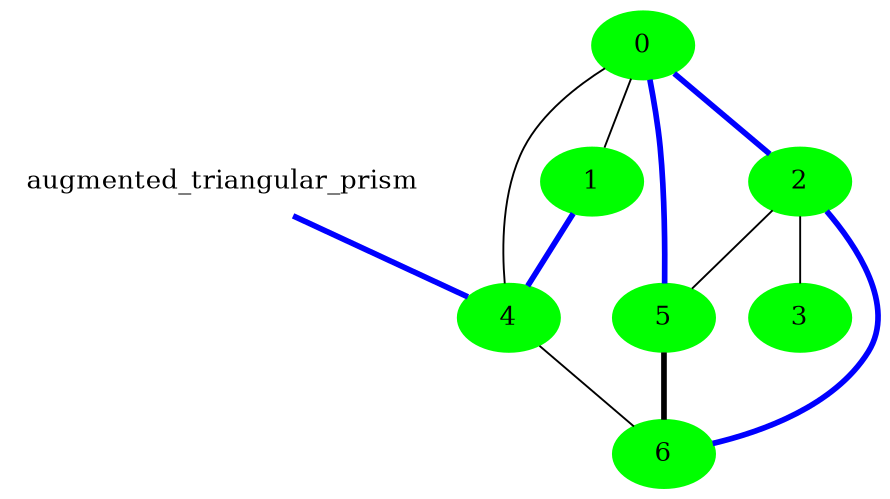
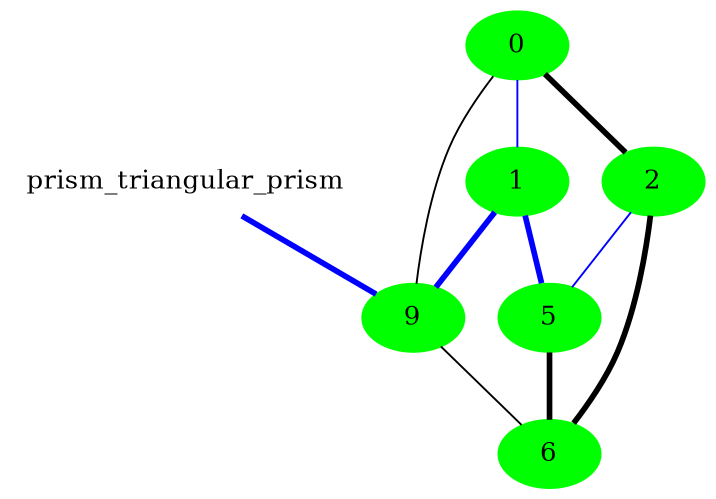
(618, 113) -> (517, 114)
(722, 114) -> (585, 113)
(663, 181) -> (533, 249)
(223, 182) -> (186, 182)
(732, 249) -> (602, 250)
(509, 318) -> (413, 318)
(800, 318) -> none
(860, 363) -> (627, 325)
